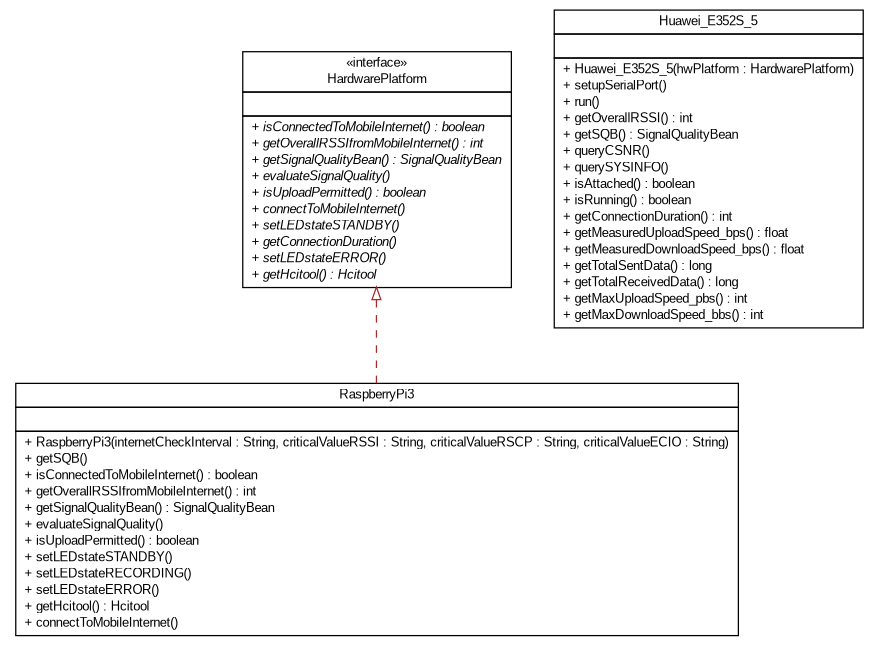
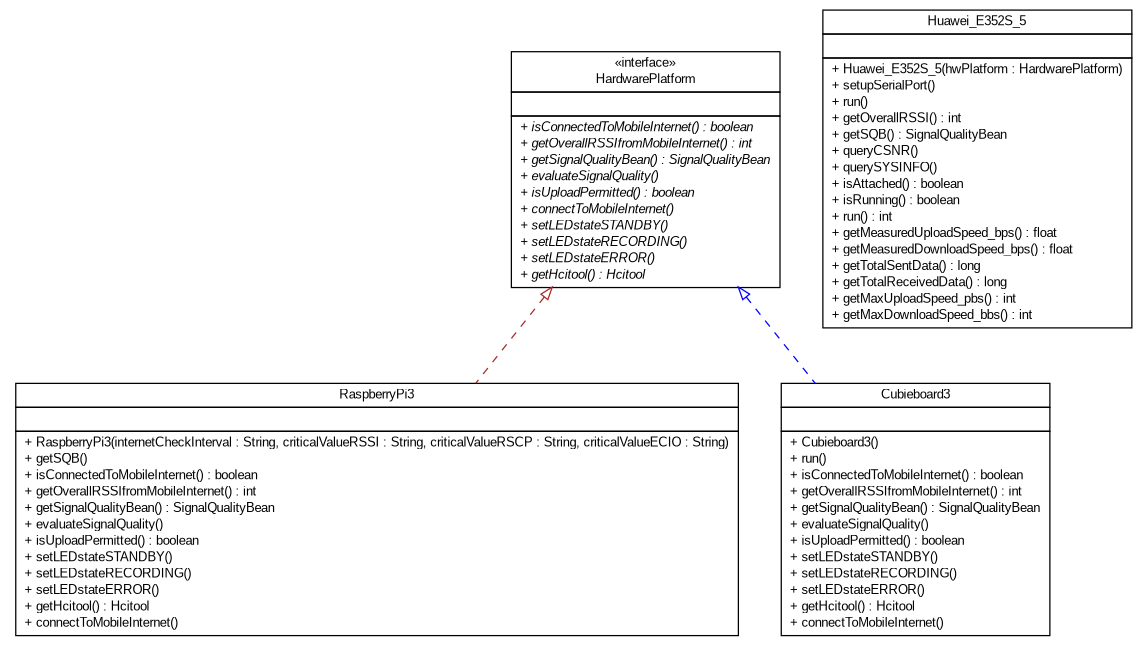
(648, 217) -> (863, 217)
(324, 242) -> (604, 242)
none -> (915, 509)
